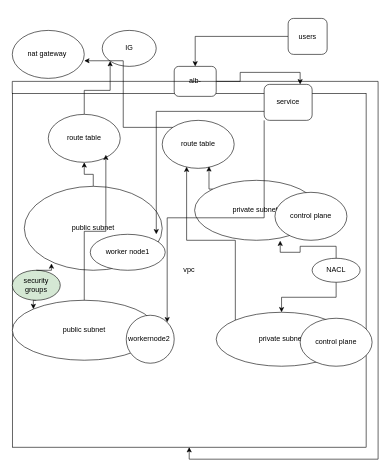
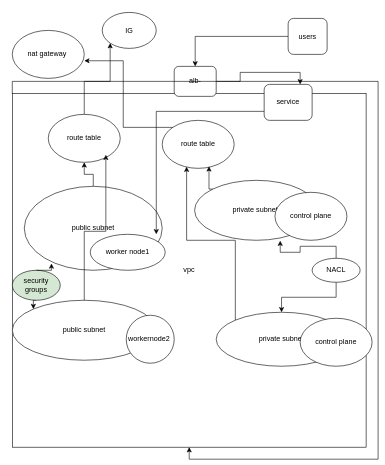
(129, 48) -> (129, 30)
(264, 218) -> none
